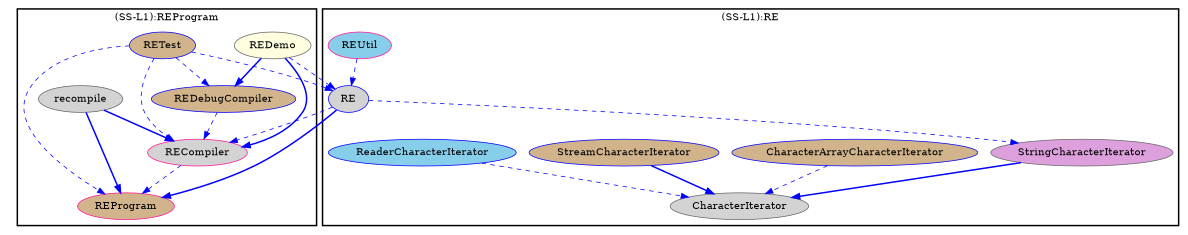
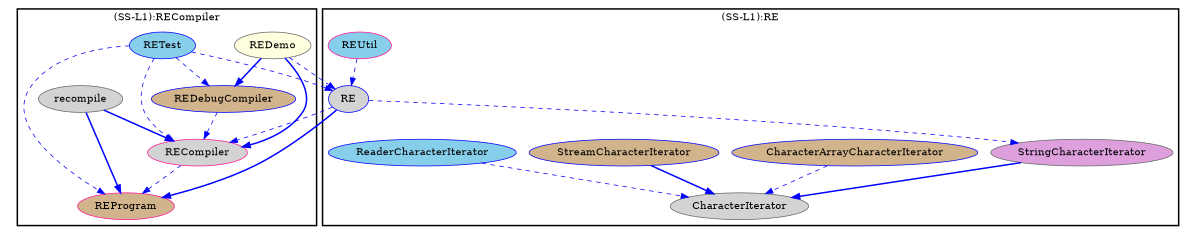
(167, 17) -> (167, 17)
(162, 45) -> (162, 45)
